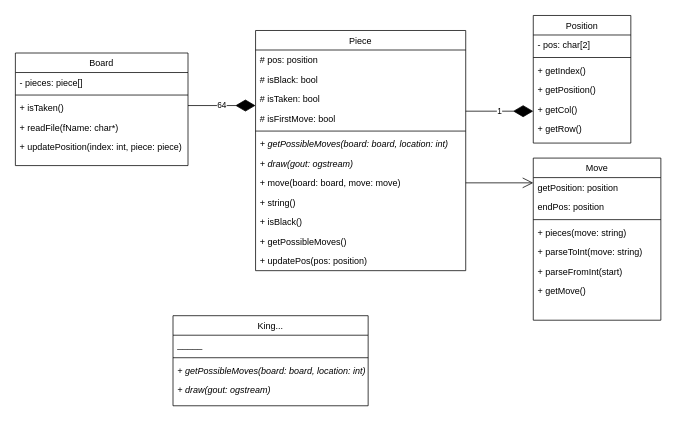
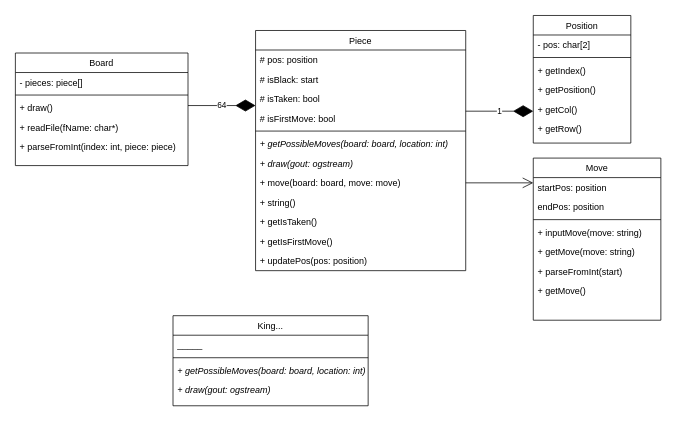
(290, 80) -> (294, 80)
(45, 108) -> (38, 108)
(110, 147) -> (107, 147)
(583, 188) -> (578, 188)
(284, 222) -> (294, 222)
(587, 233) -> (594, 233)
(306, 242) -> (303, 242)
(598, 252) -> (590, 252)
